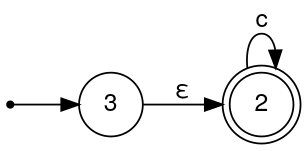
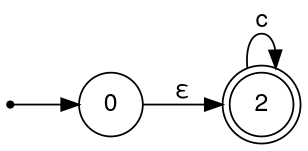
(111, 105) -> (111, 105)
